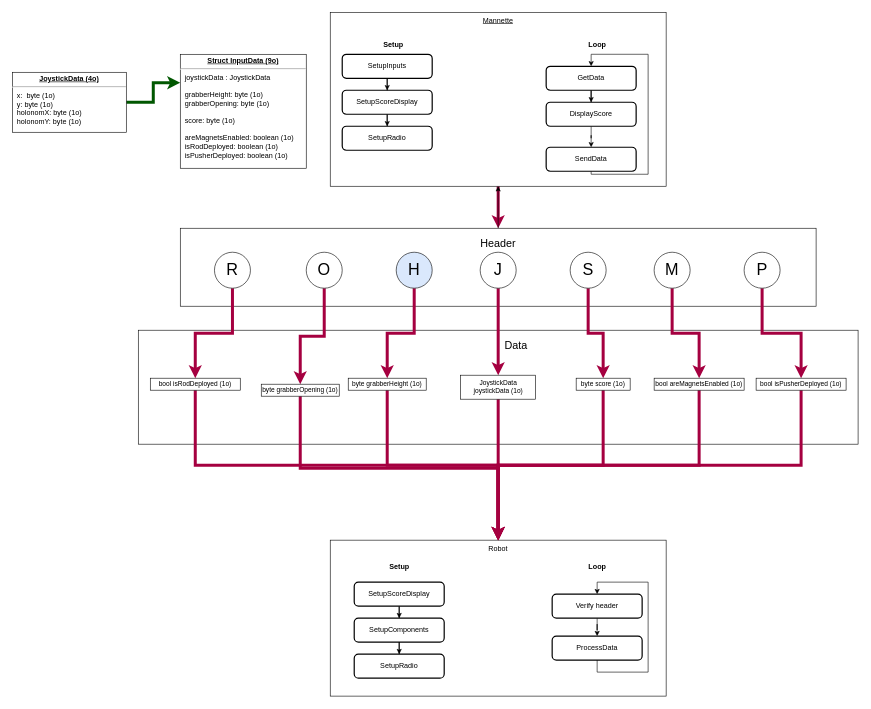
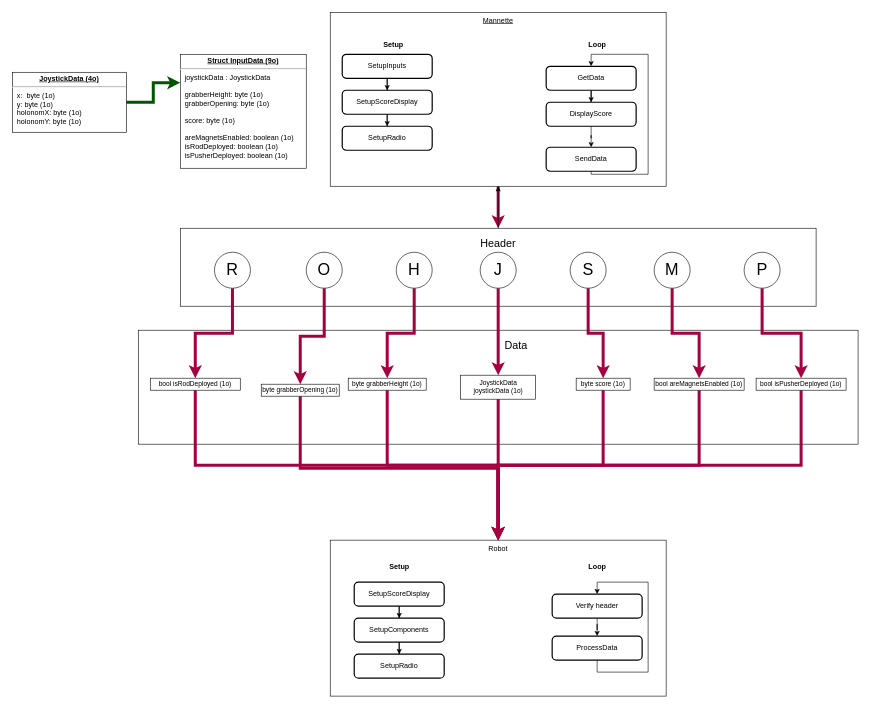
(414, 270) -> (414, 270)
